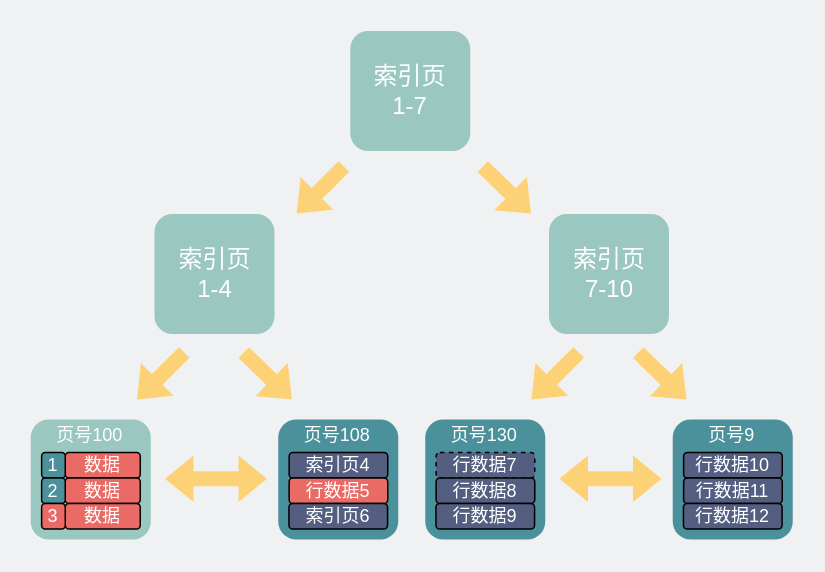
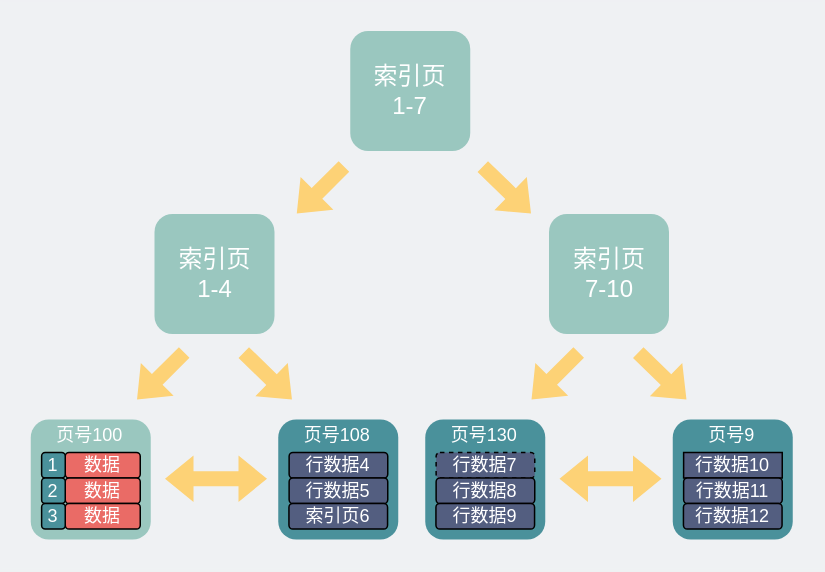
(733, 465) -> (733, 465)
(338, 466) -> (338, 466)
(338, 491) -> (338, 491)
(53, 516) -> (53, 516)
